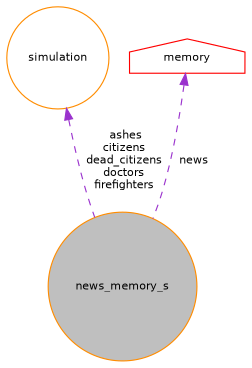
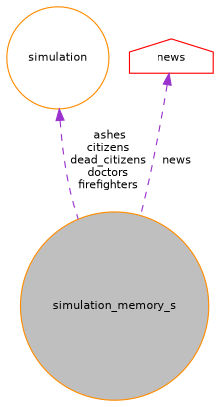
(187, 58) -> (171, 58)
(123, 287) -> (115, 306)
